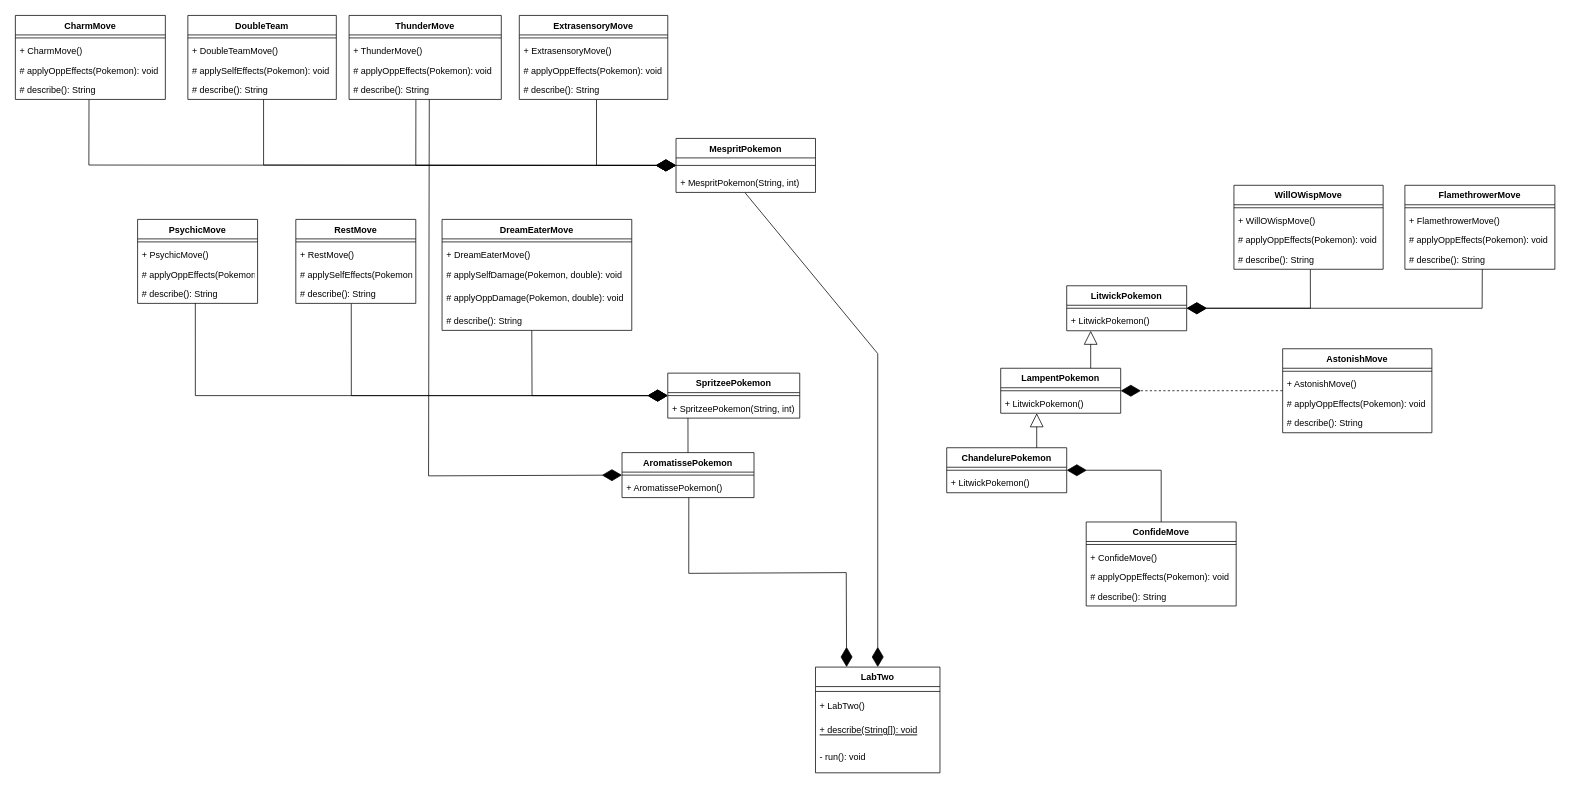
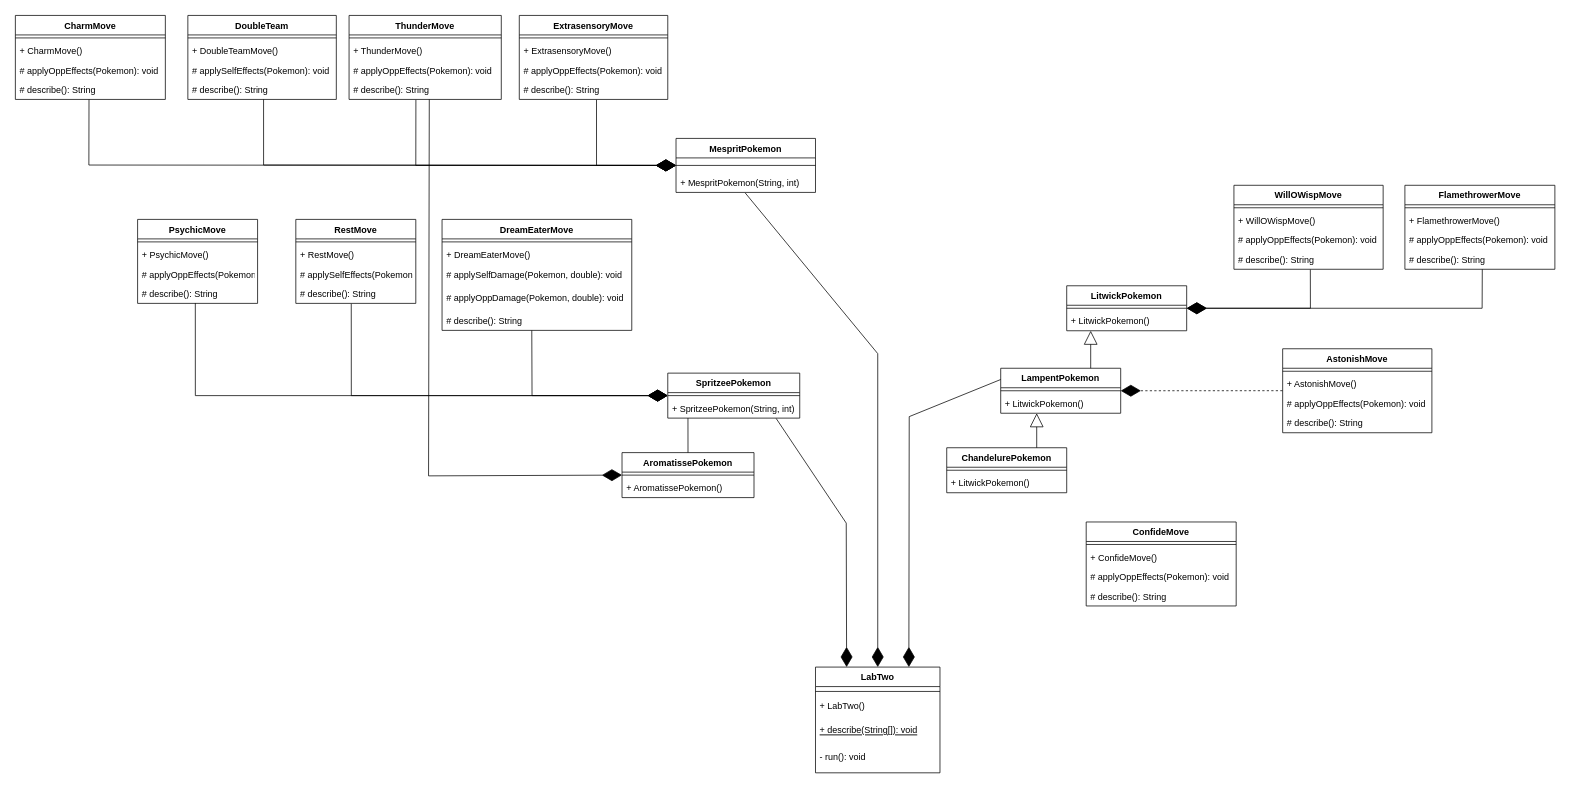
none -> (940, 404)
(1149, 470) -> none
none -> (825, 491)
(729, 573) -> none
